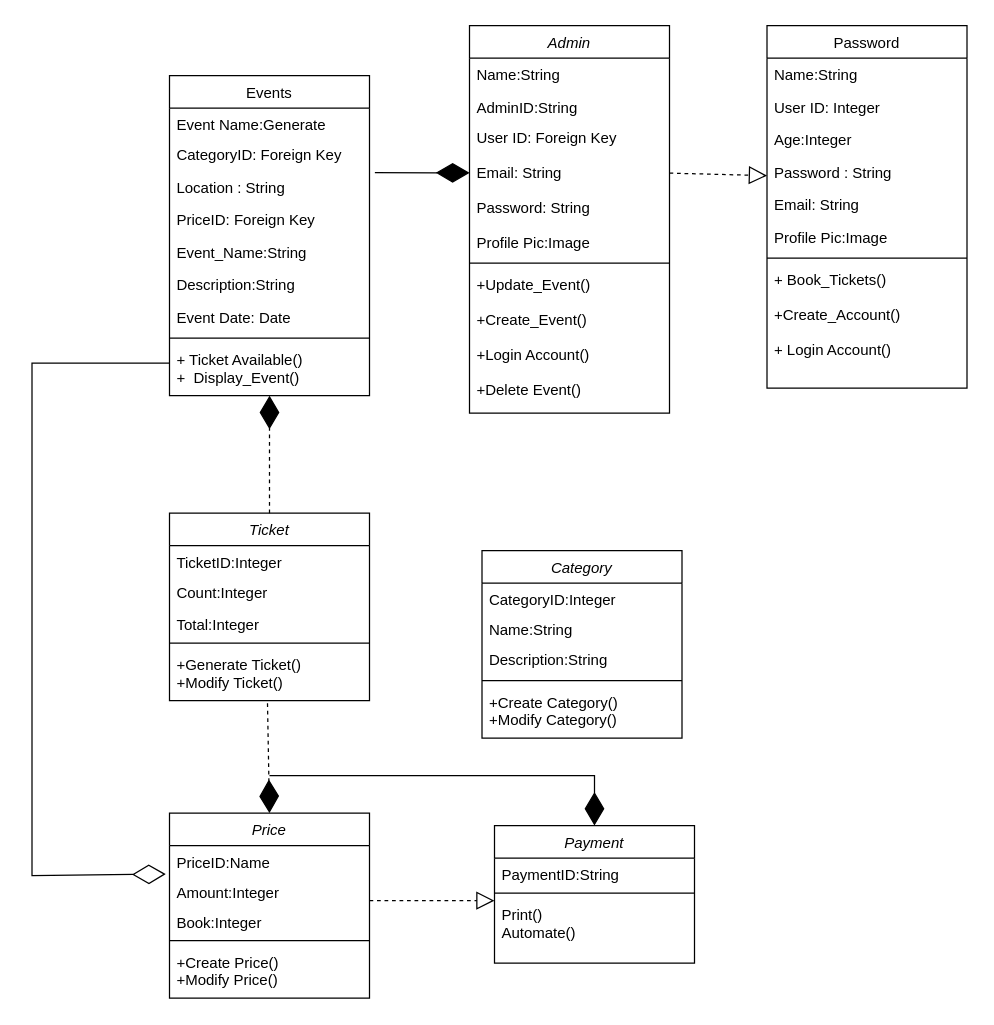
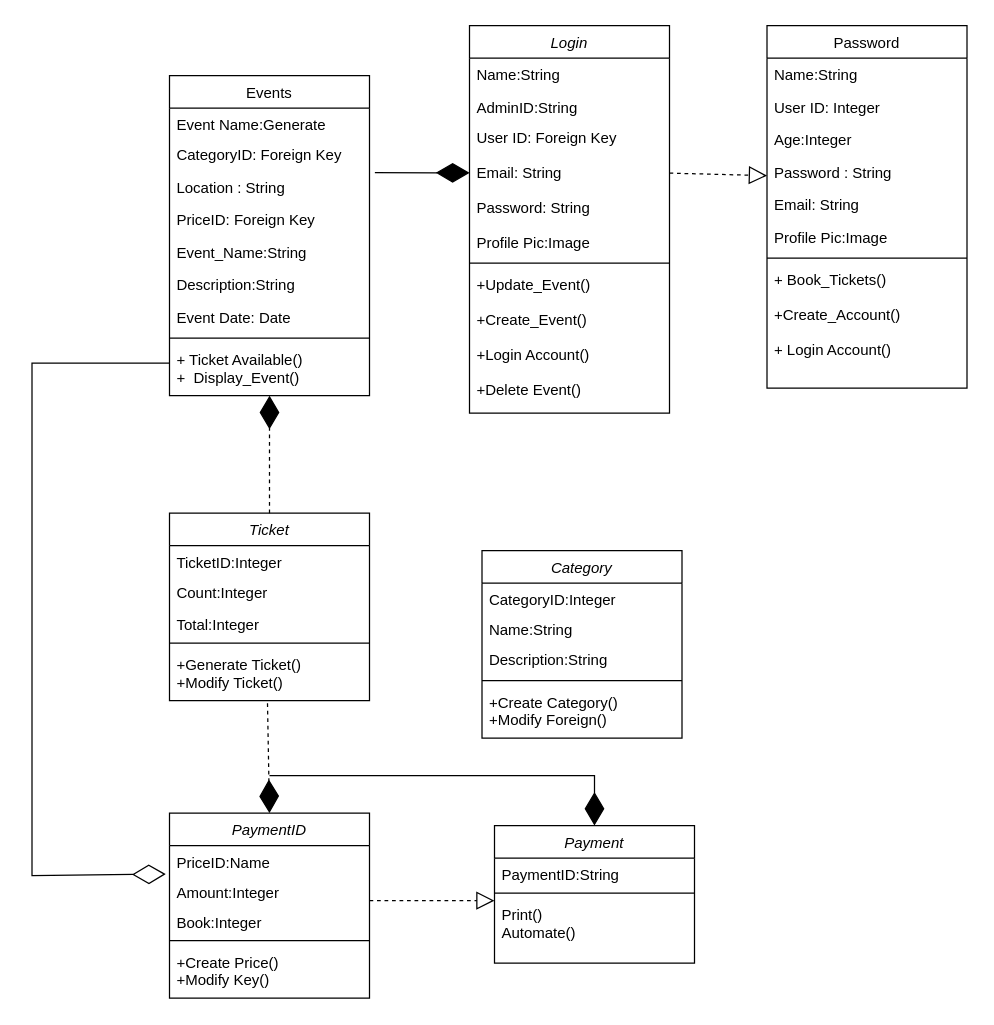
(569, 43) -> (569, 43)
(562, 703) -> (562, 703)
(269, 830) -> (269, 830)
(235, 963) -> (235, 963)
